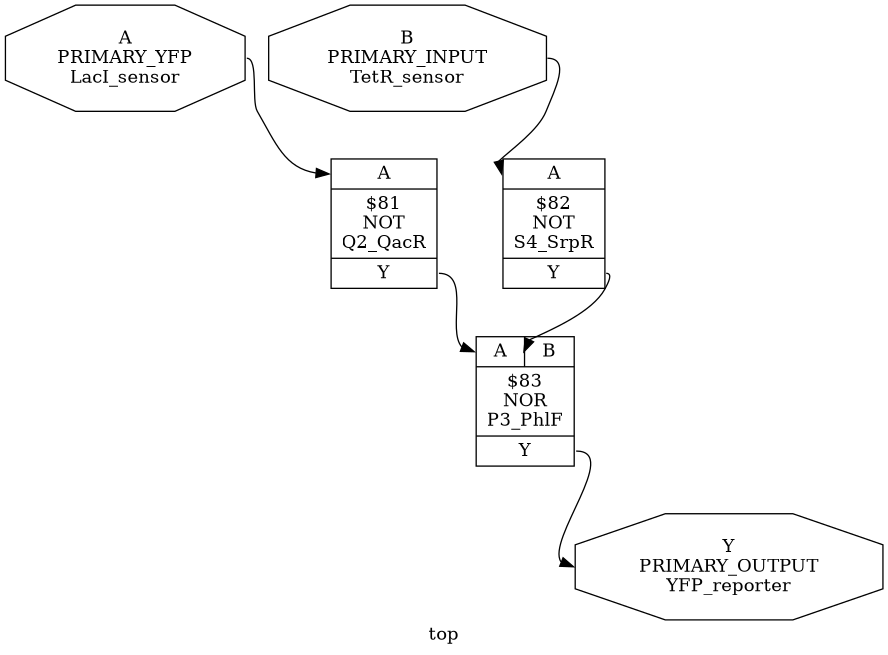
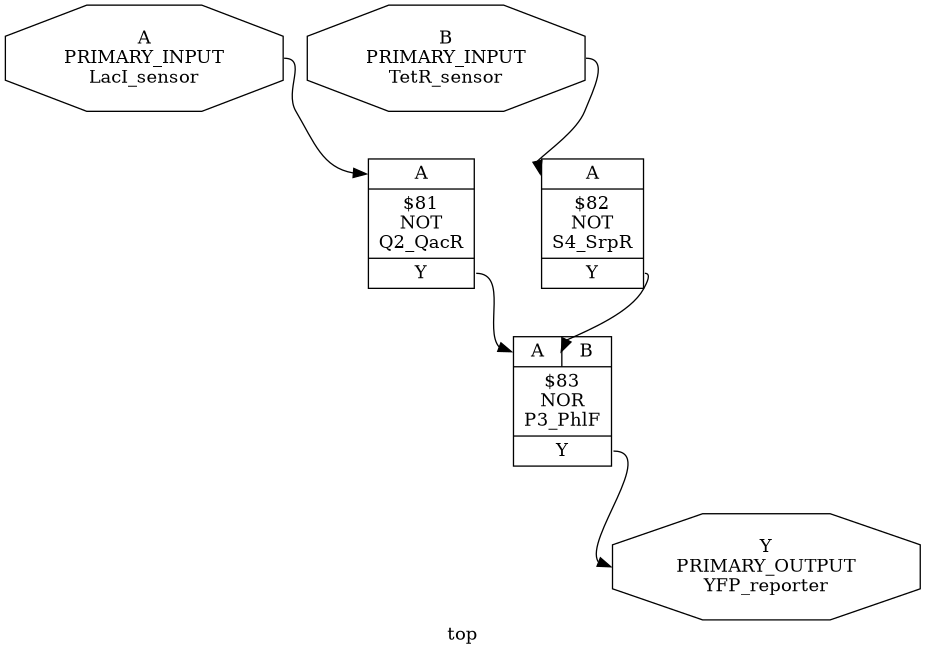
(125, 58) -> (144, 58)
